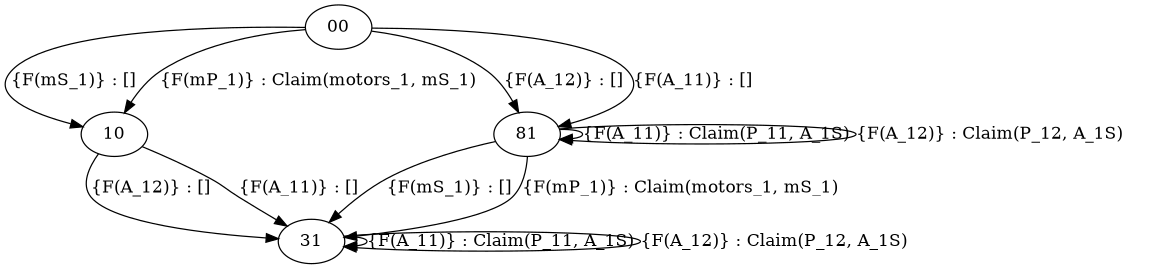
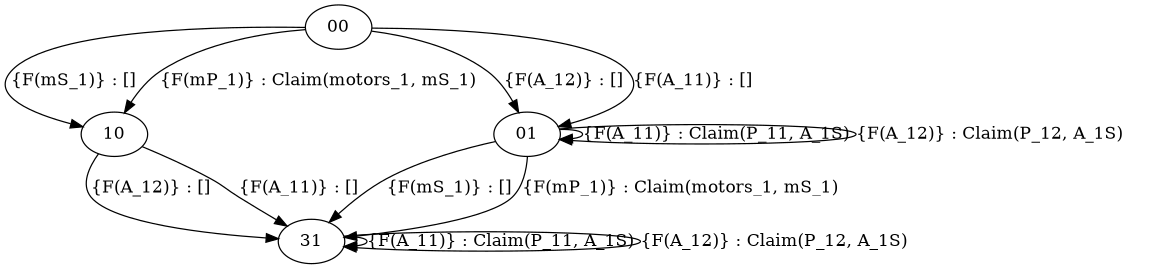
(527, 134) -> (527, 134)
